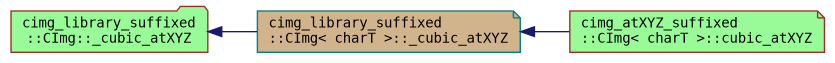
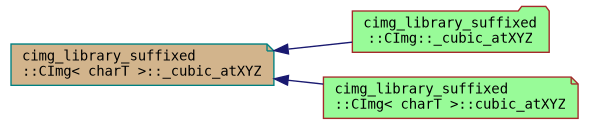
(239, 32) -> (320, 46)
(697, 32) -> (451, 98)
